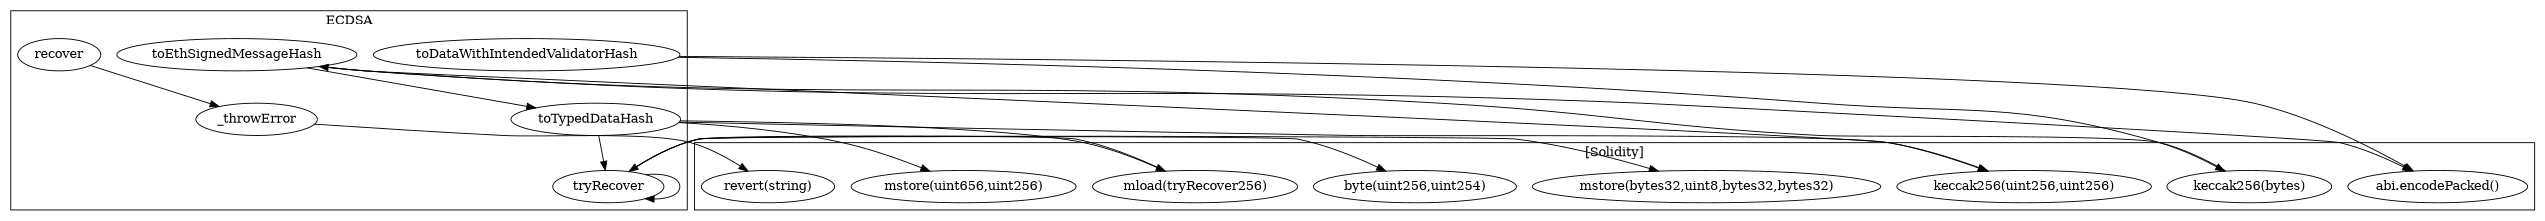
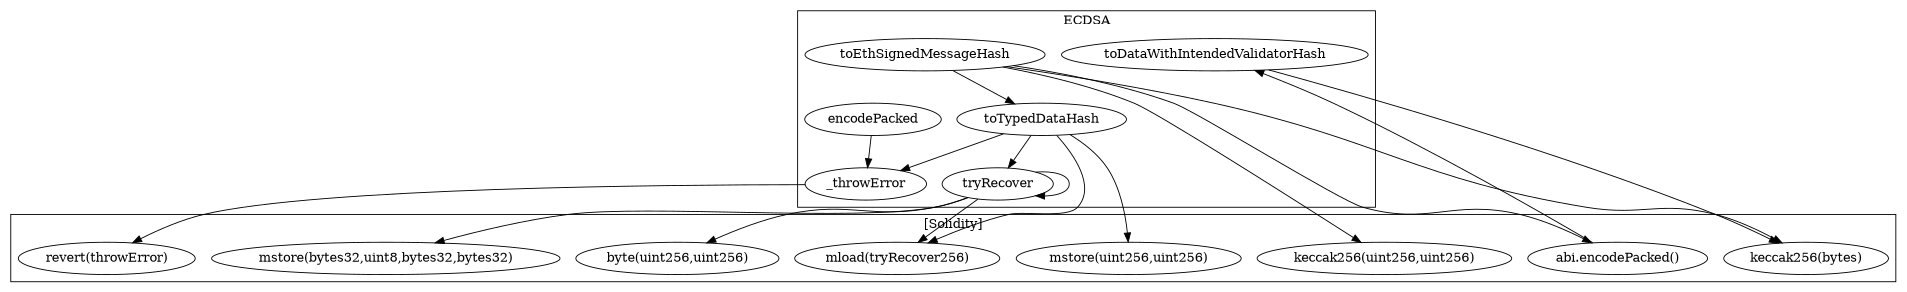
(59, 55) -> (873, 119)
(1550, 68) -> (1431, 152)
(1424, 102) -> (1391, 156)
(901, 136) -> (949, 220)
(1559, 136) -> (956, 151)
(768, 187) -> (107, 258)
(964, 187) -> (1129, 258)
(1415, 187) -> (677, 258)
